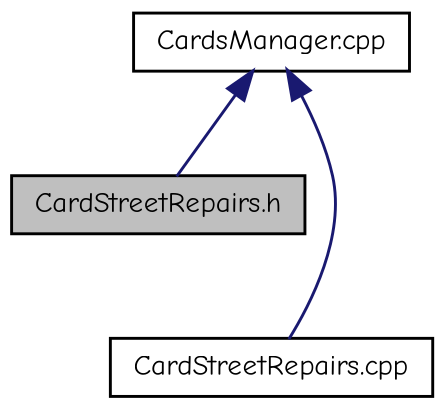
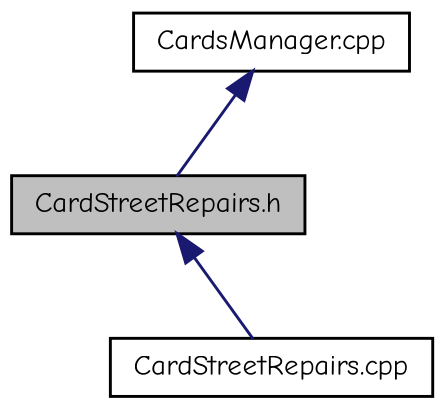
(335, 219) -> (224, 298)
